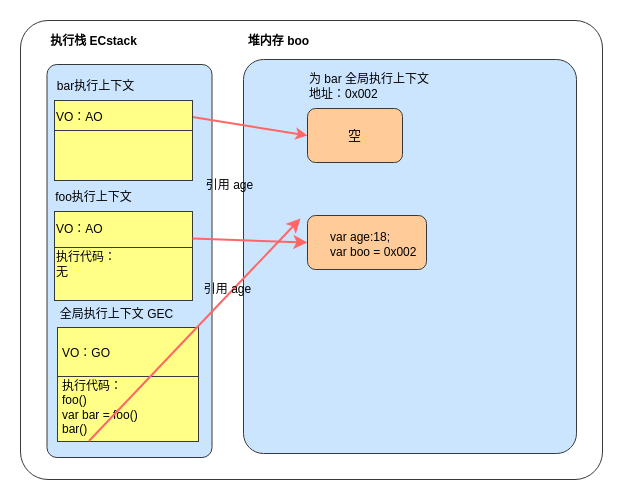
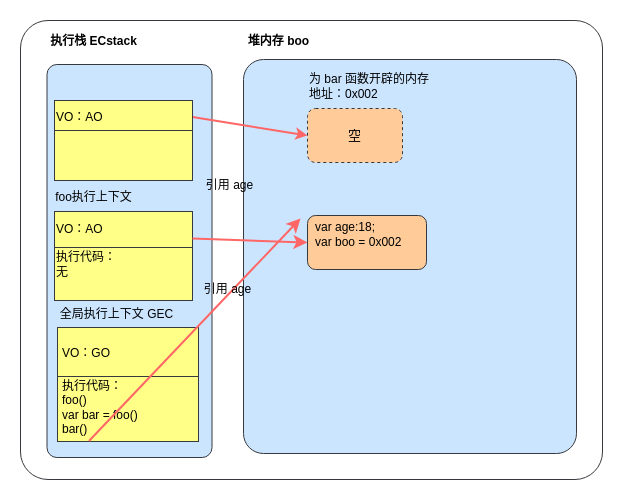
(95, 87) -> none
(371, 87) -> (371, 87)
(355, 136) -> (355, 136)
(377, 245) -> (362, 235)
